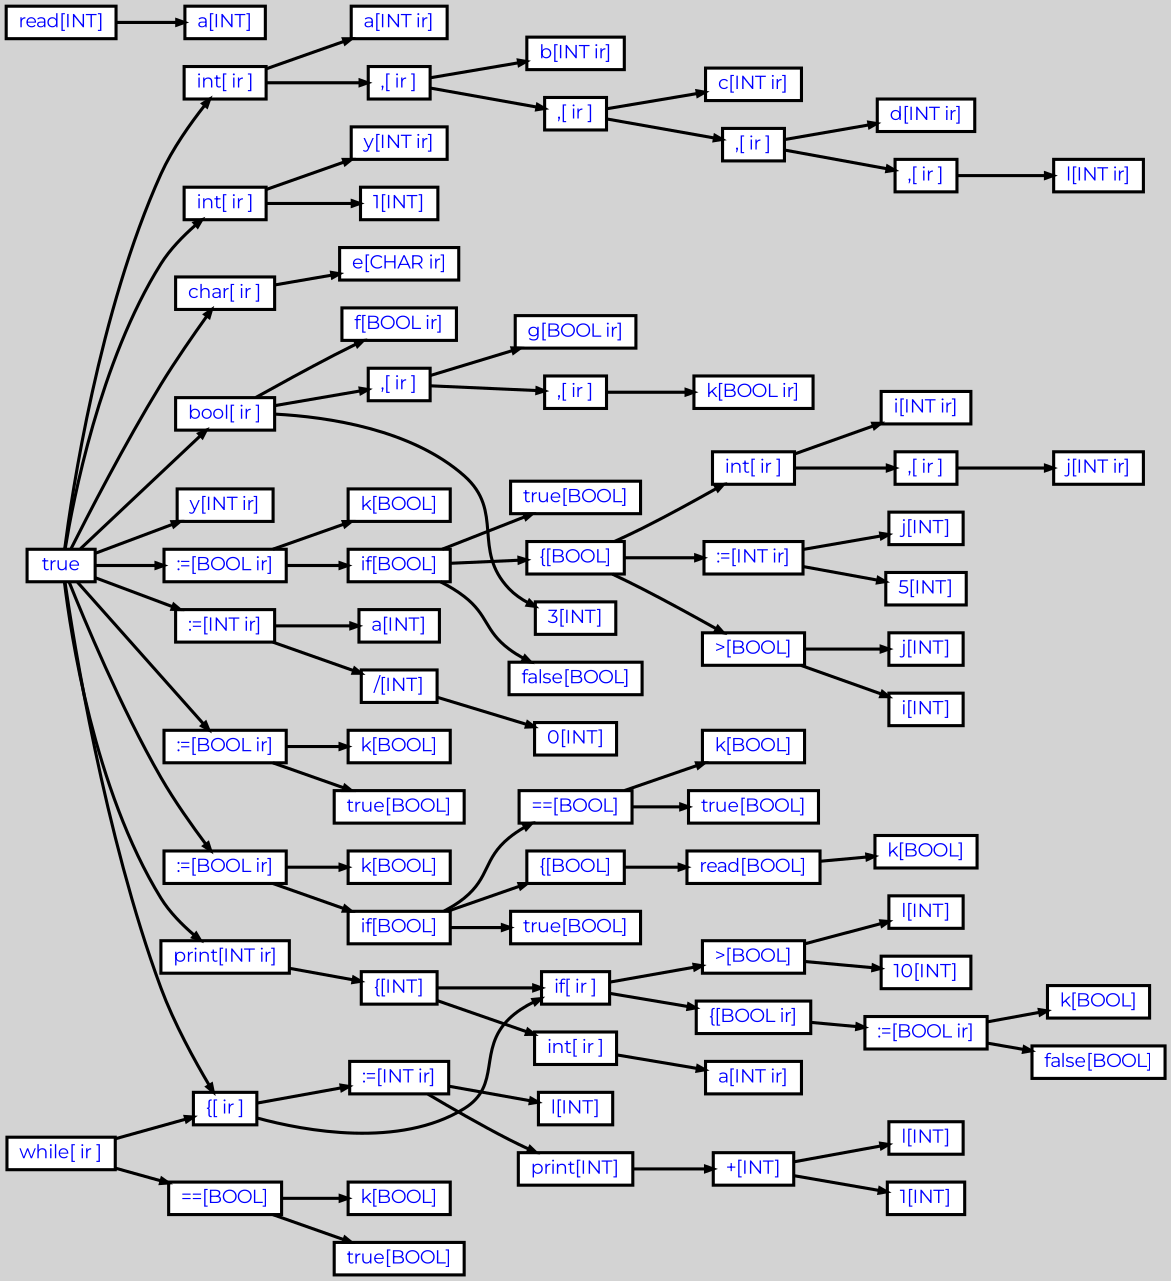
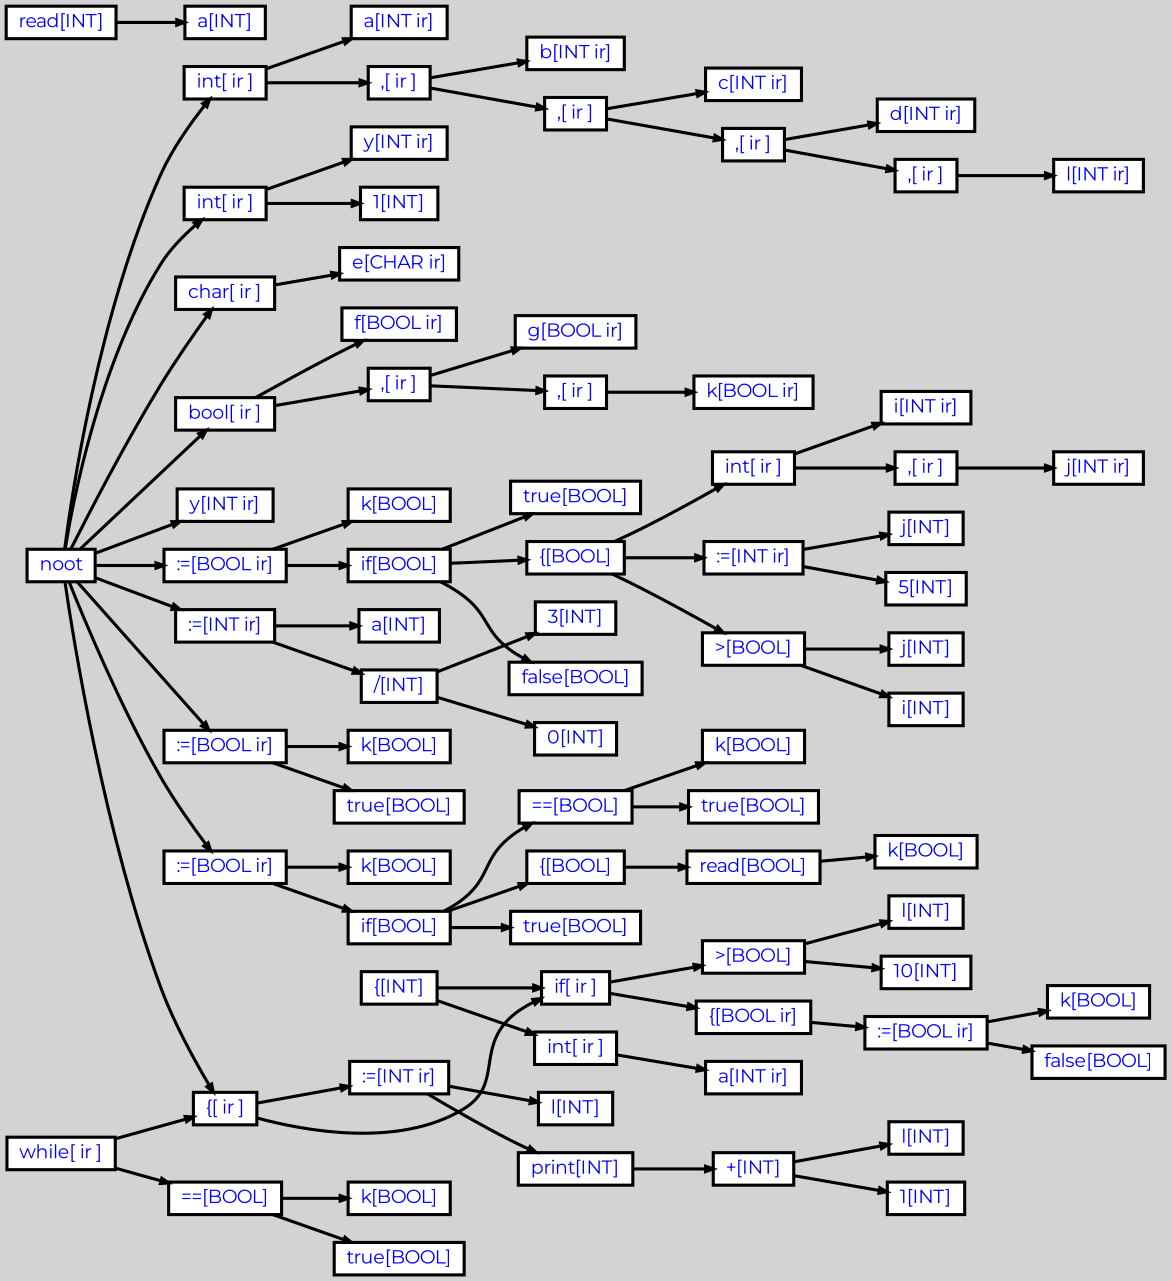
(443, 460) -> (482, 654)
(61, 566) -> (61, 566)
(225, 957) -> none
